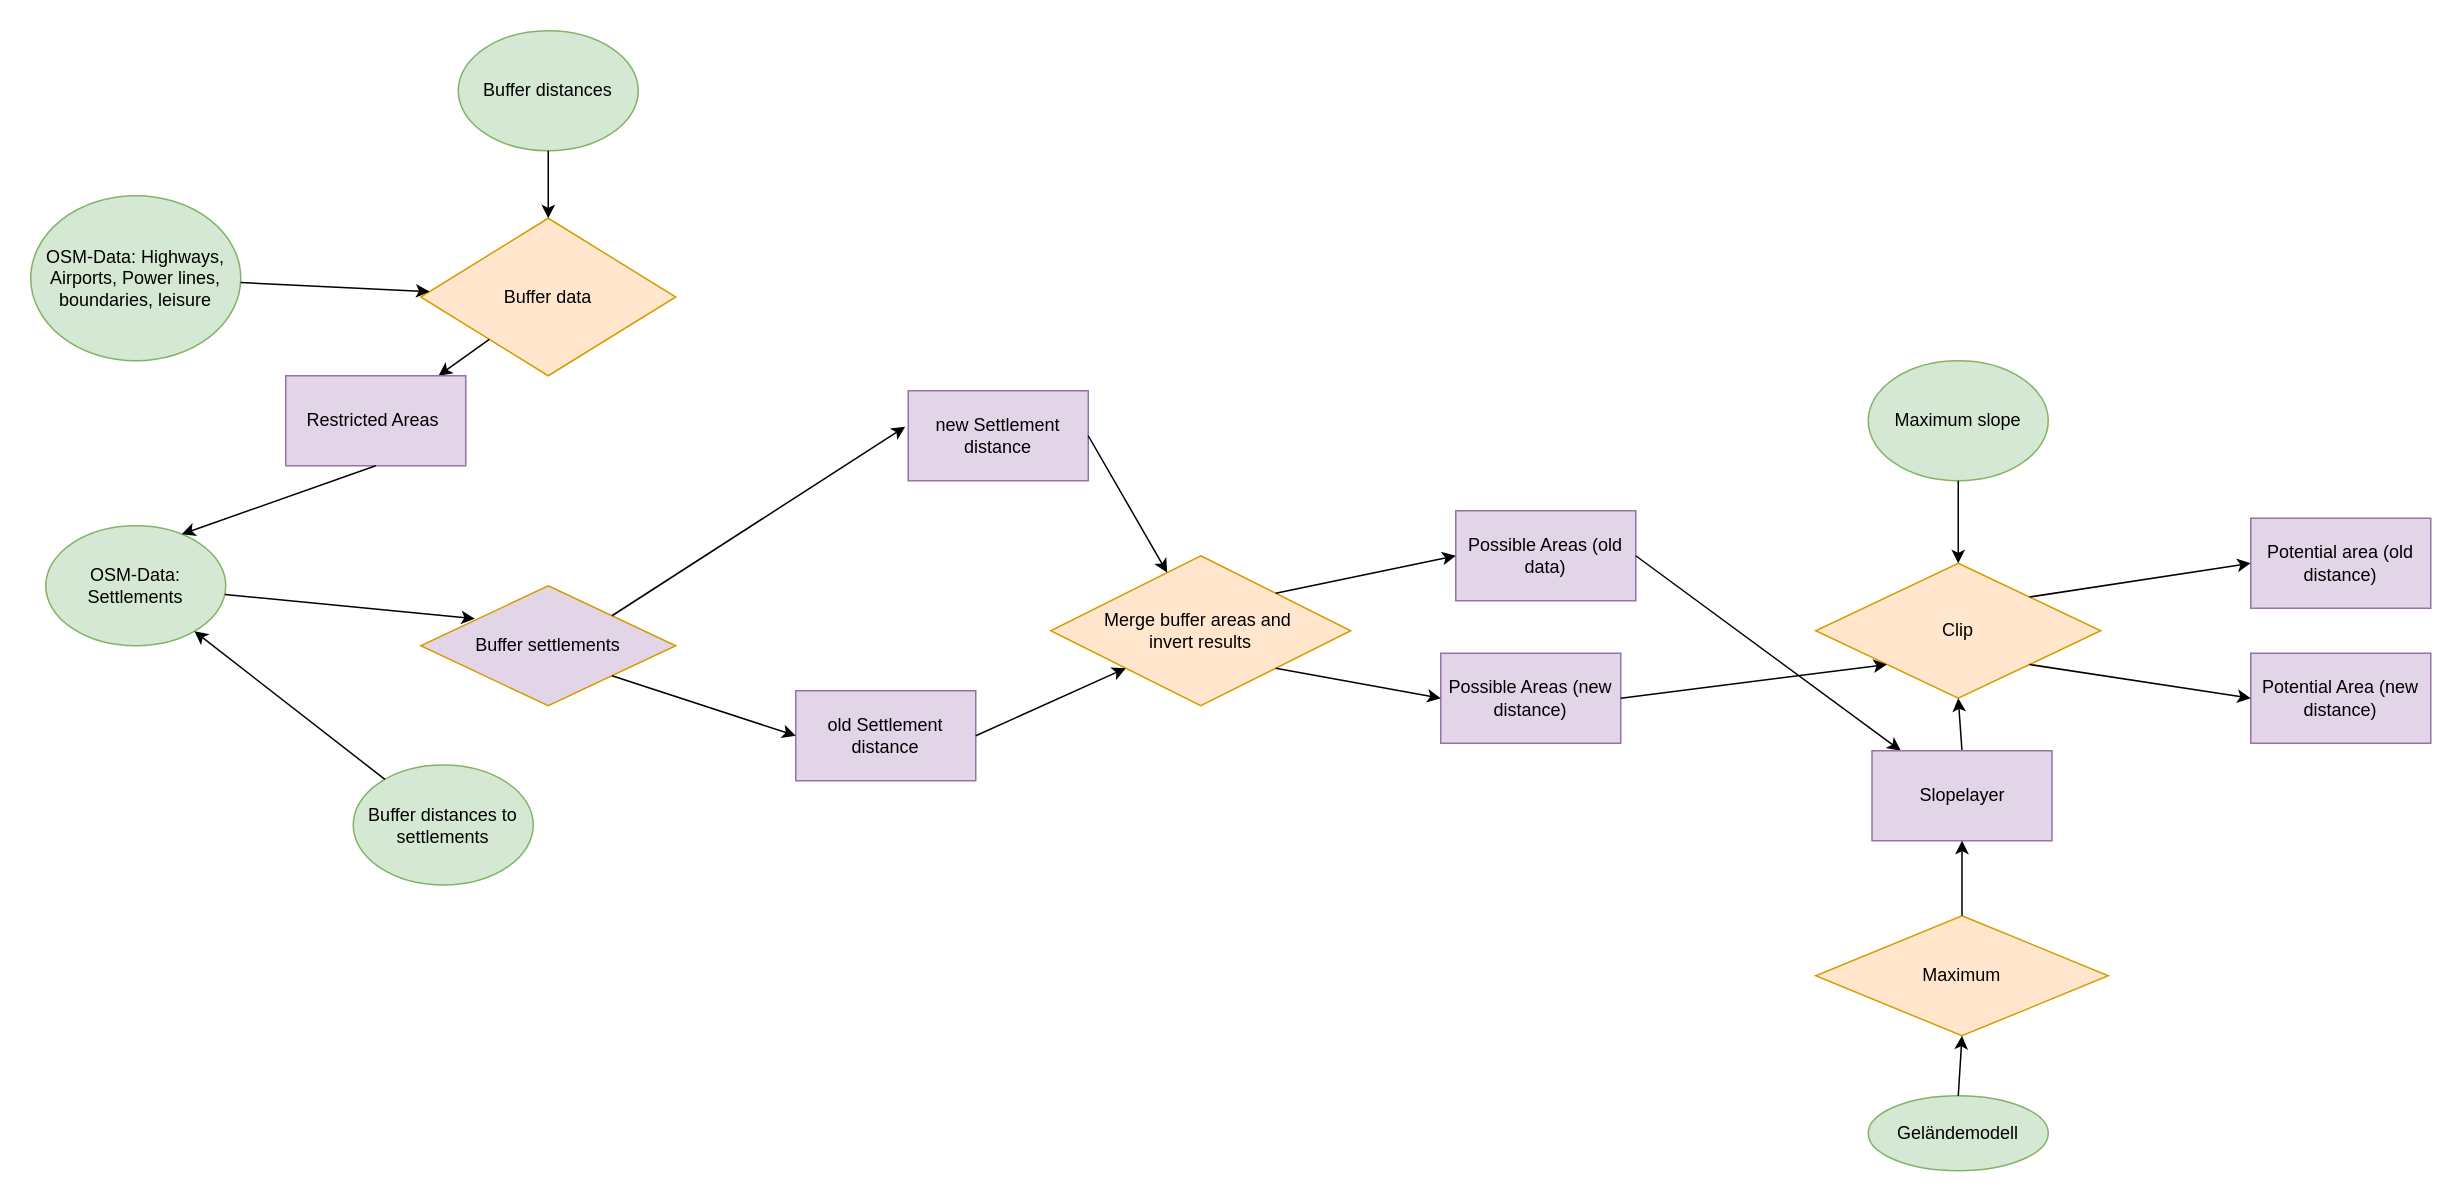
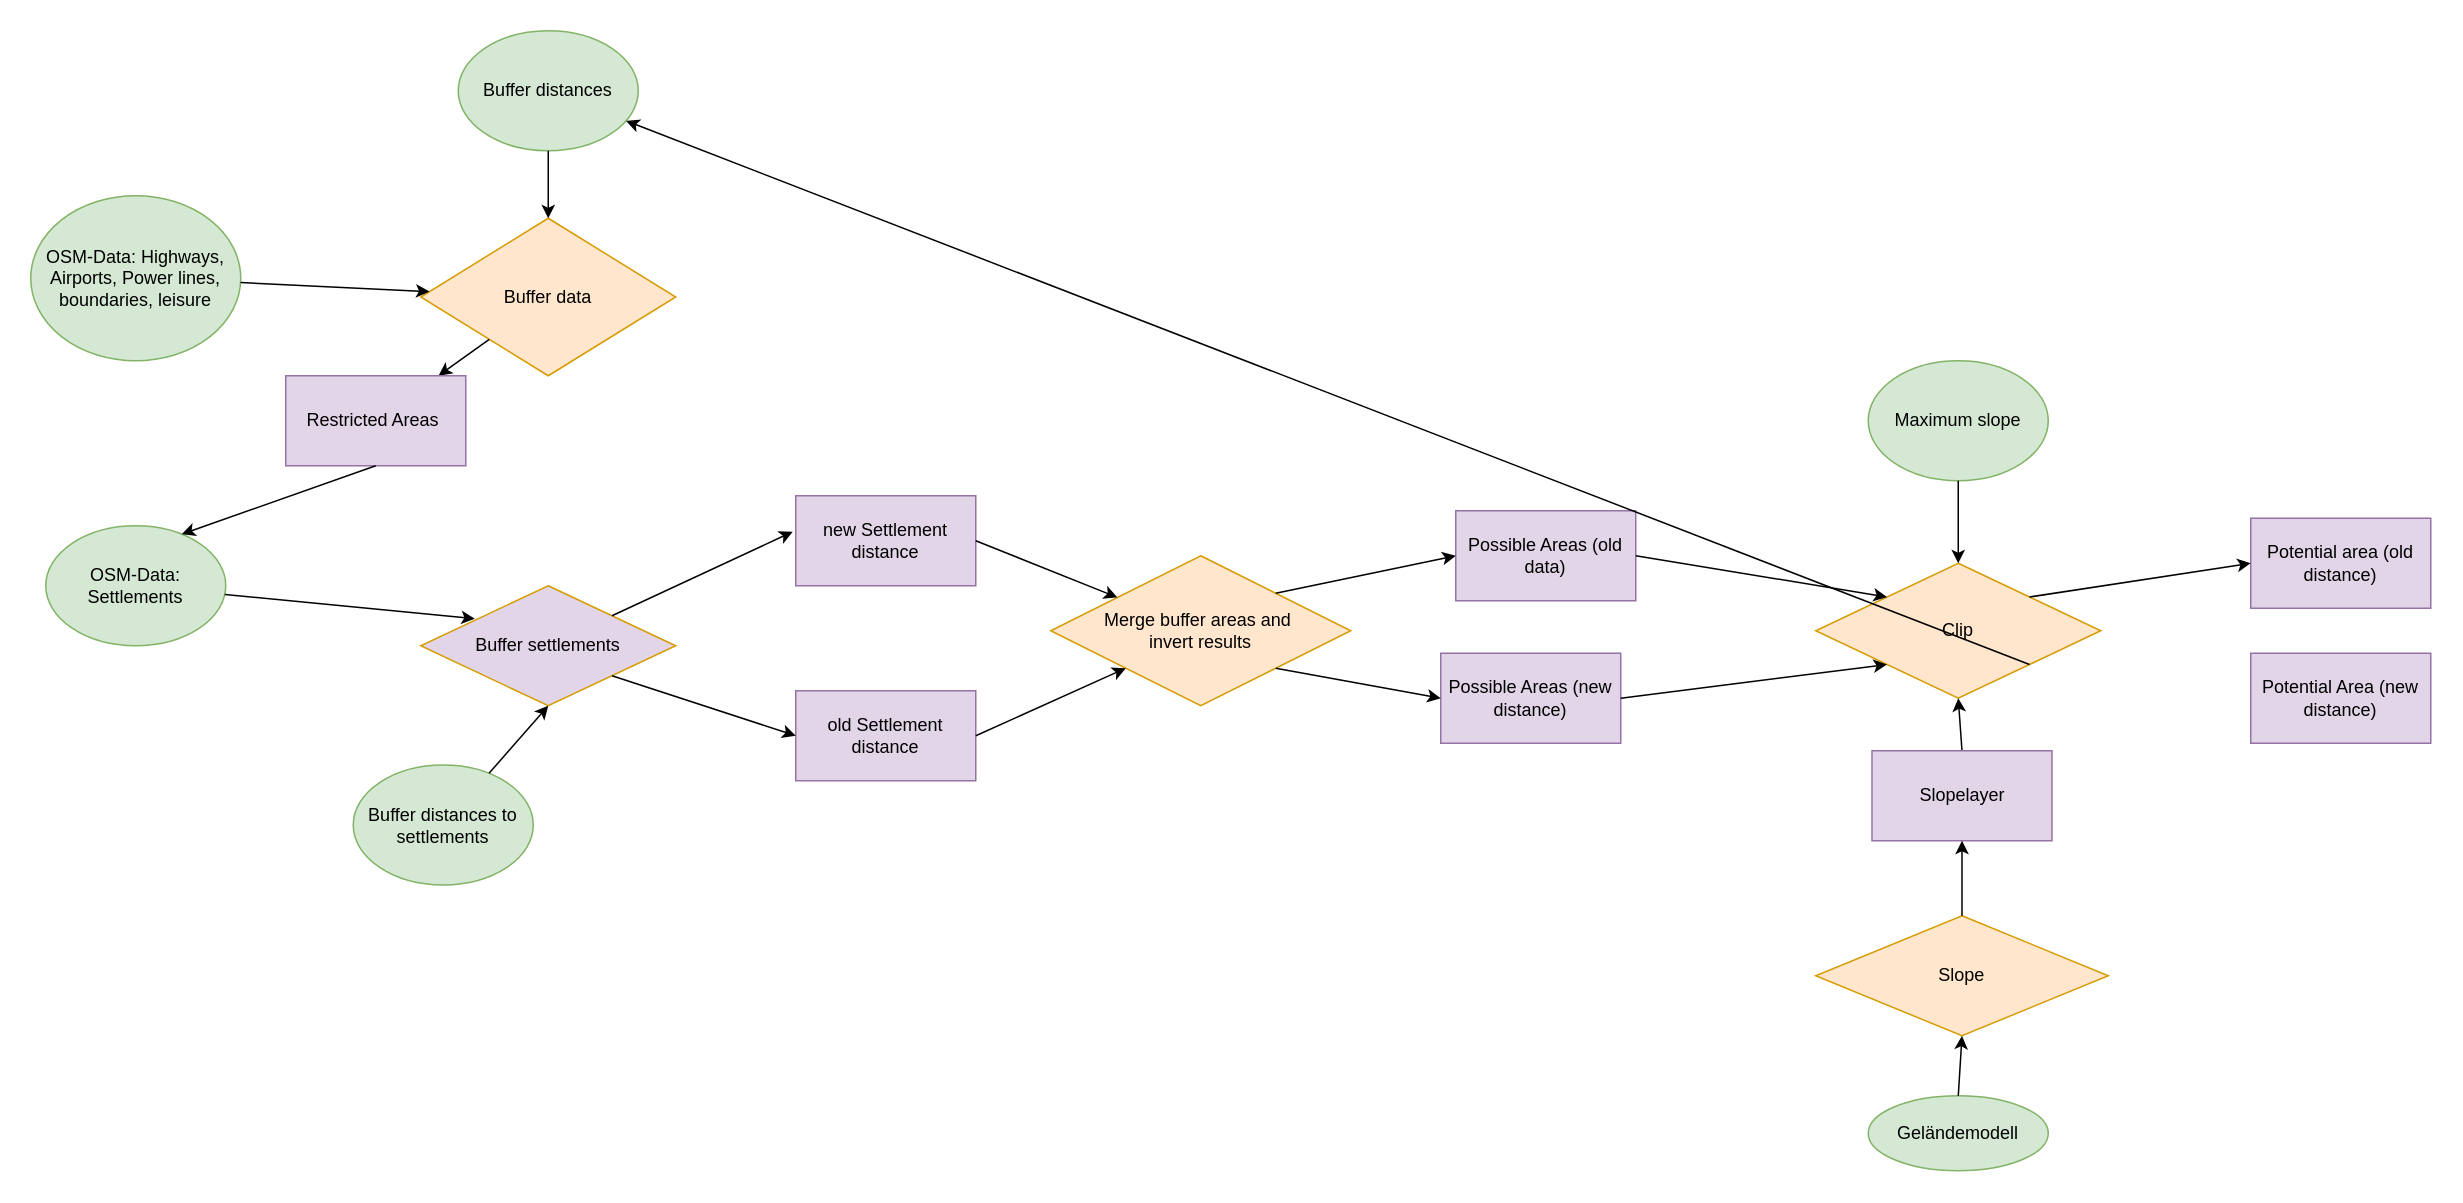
(998, 436) -> (886, 541)
(1764, 650) -> (1731, 571)
(2135, 681) -> (1230, 355)
(294, 709) -> (515, 743)
(1962, 976) -> (1962, 976)
